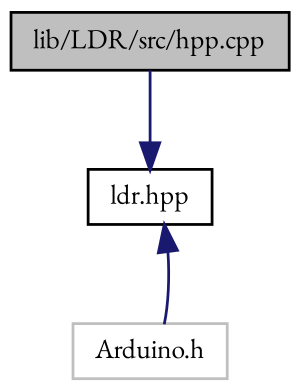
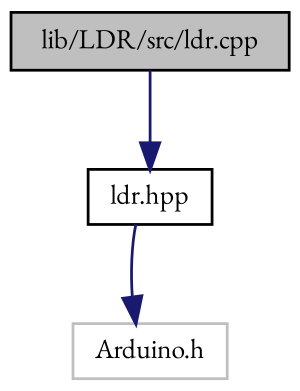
(150, 41) -> (150, 41)
(168, 288) -> (132, 260)
